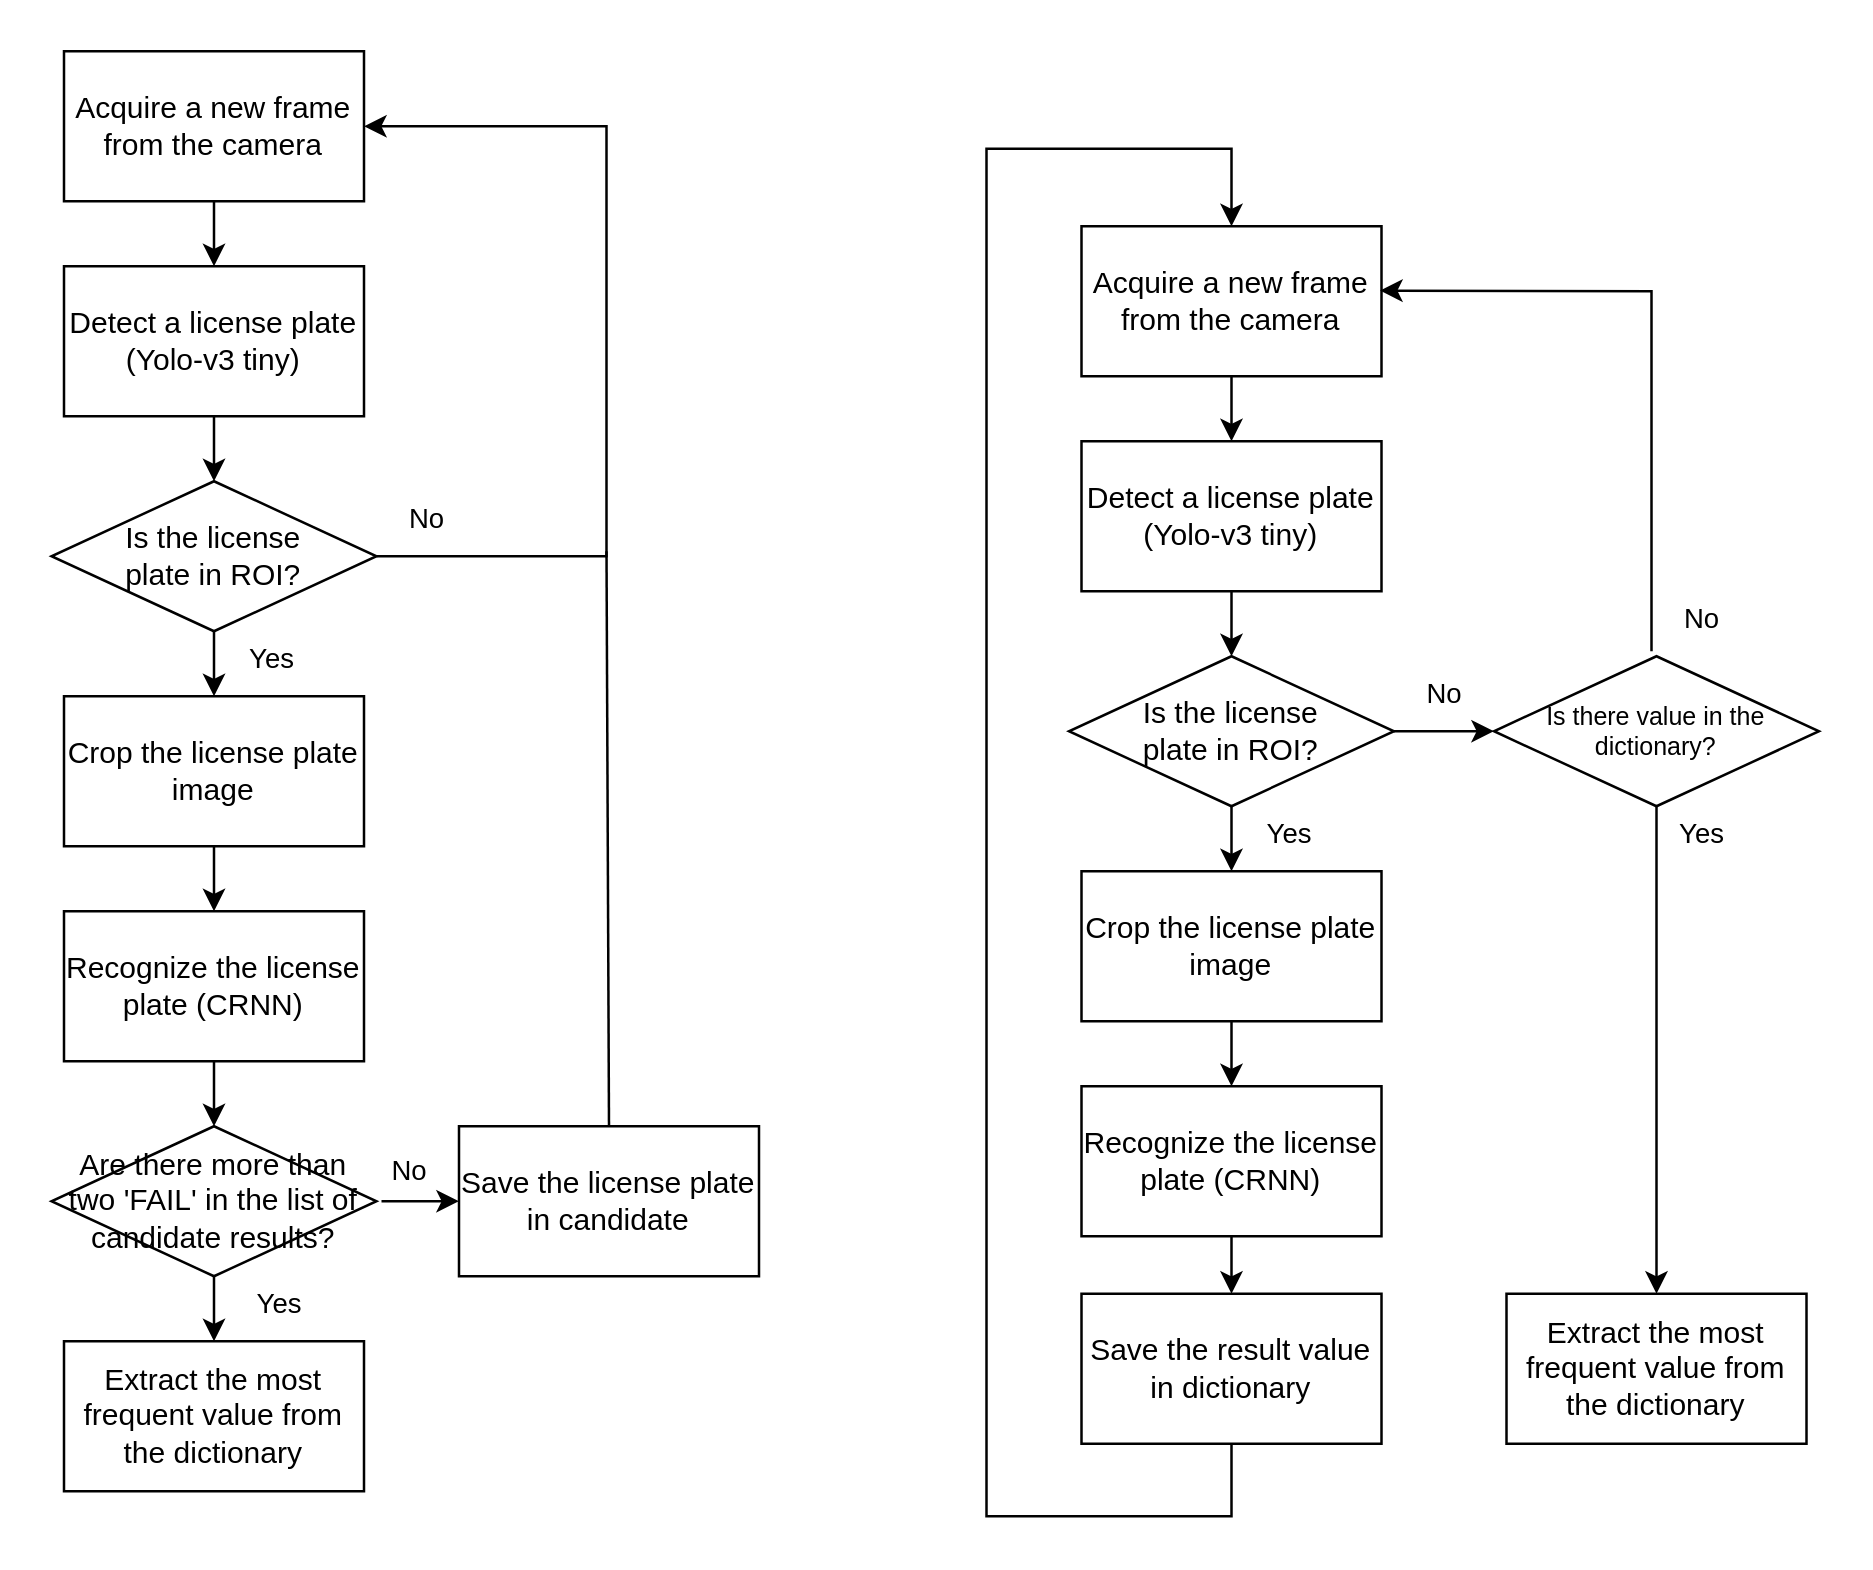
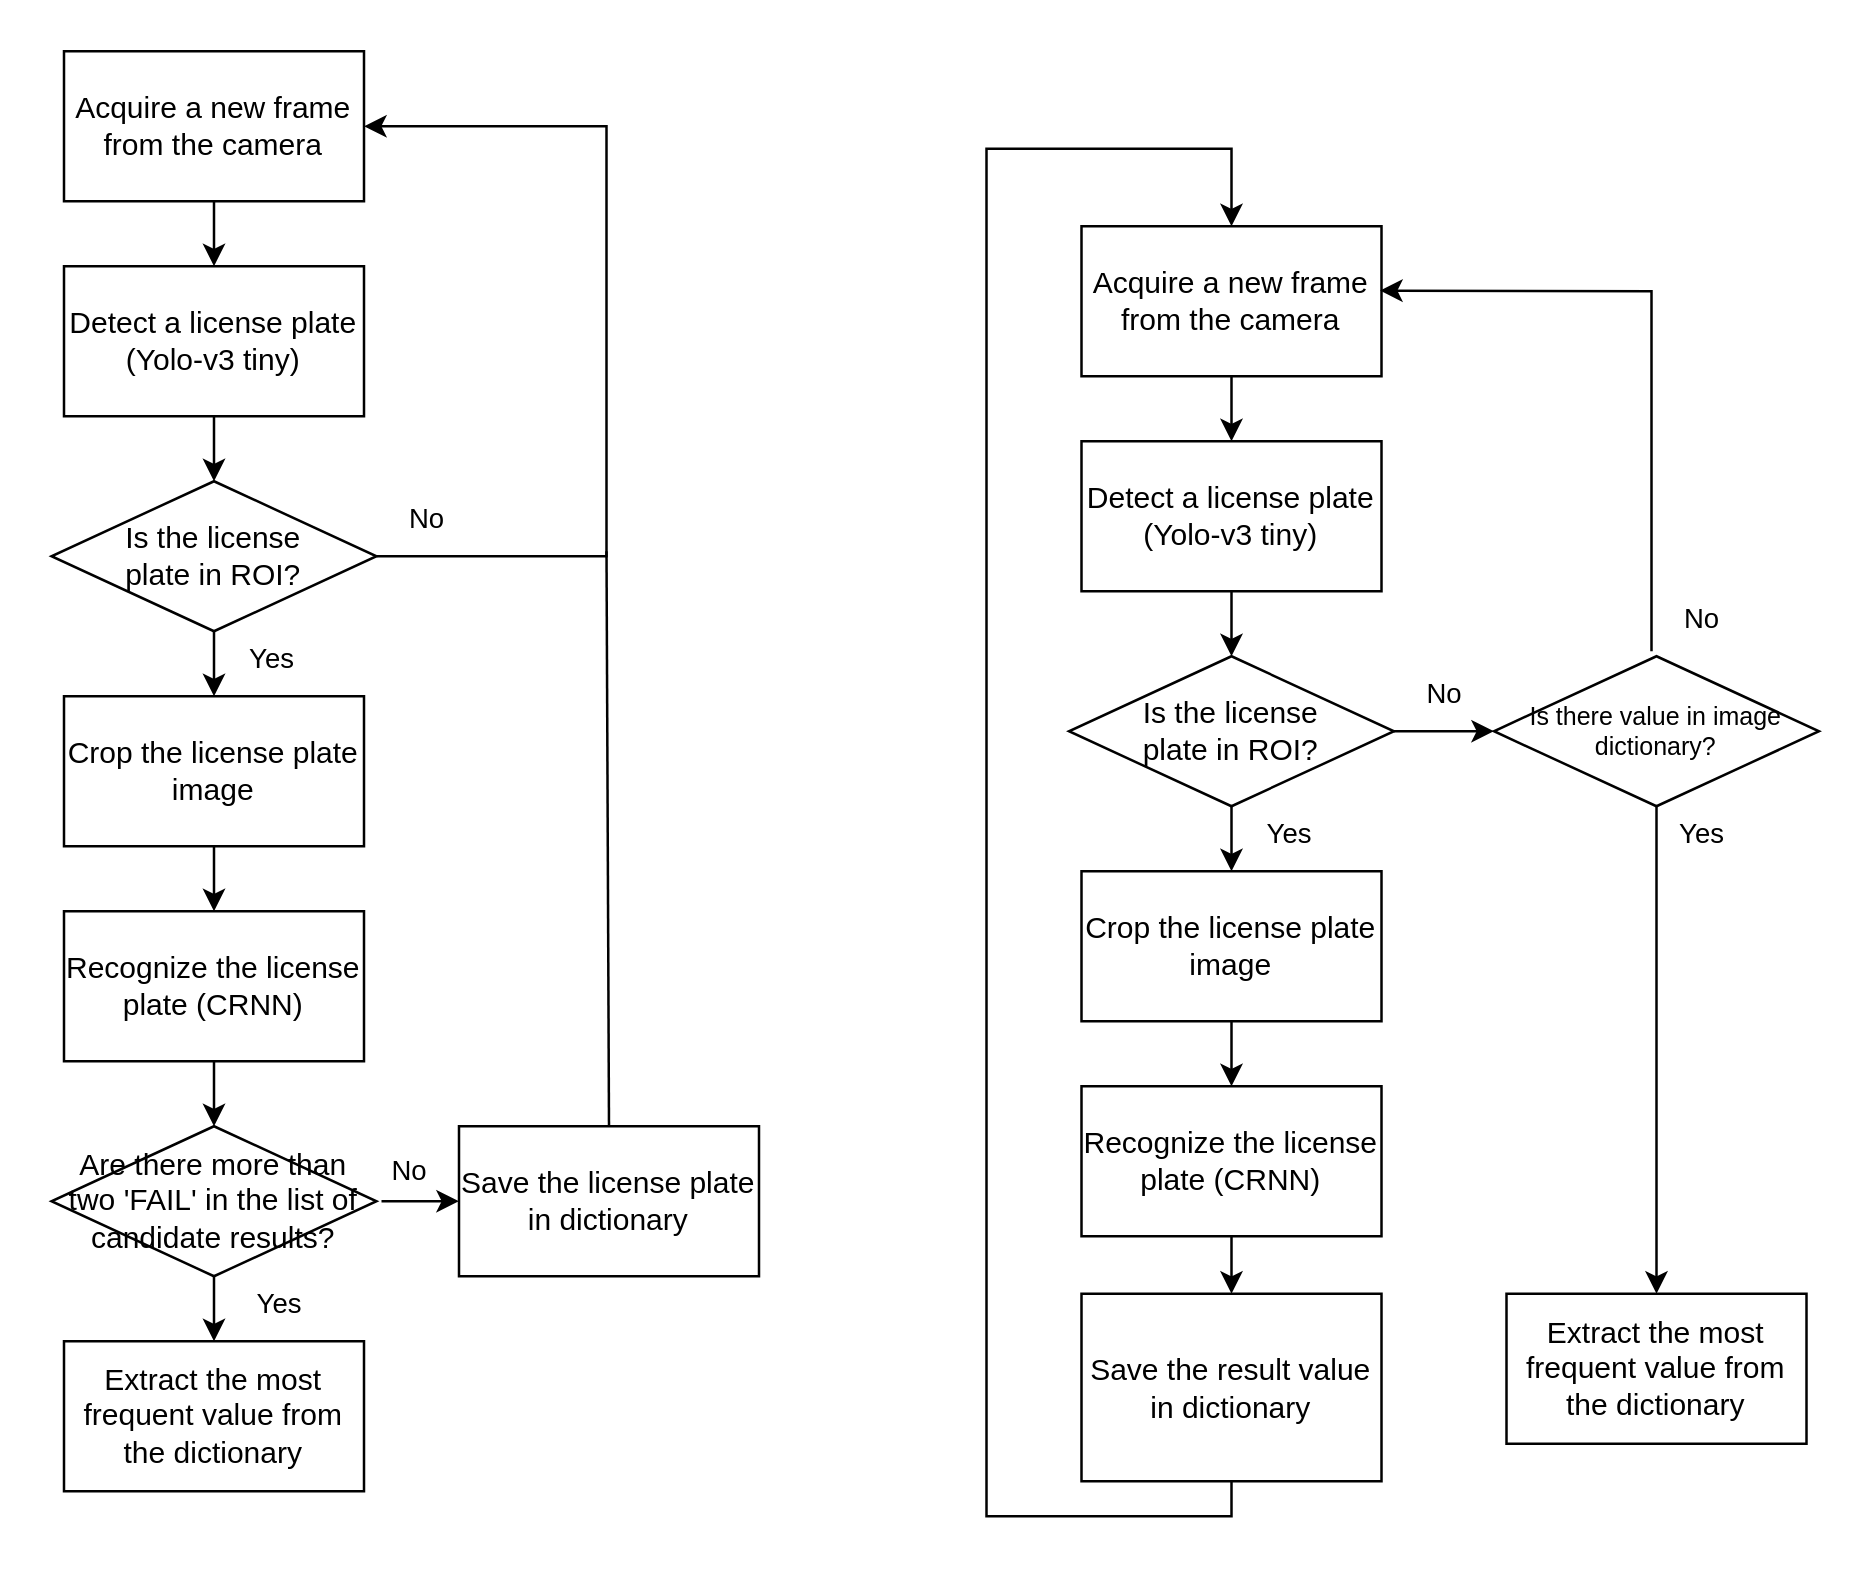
(1656, 731) -> (1656, 731)
(609, 1201) -> (609, 1201)
(1231, 1369) -> (1231, 1388)
